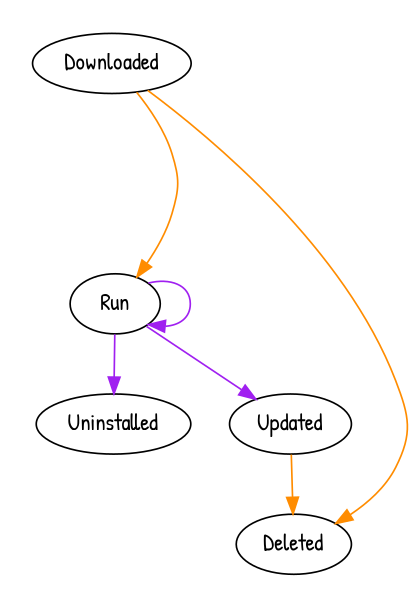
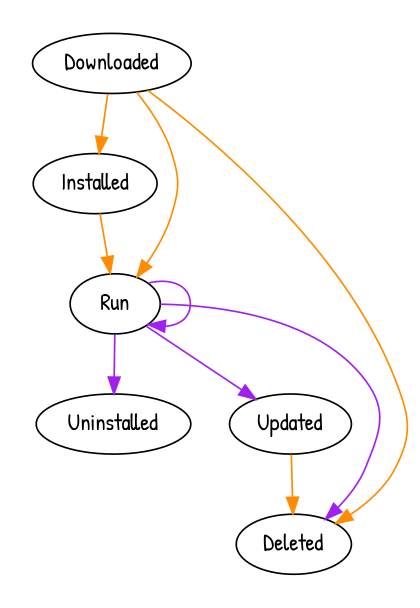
none -> (95, 184)
none -> (335, 352)
